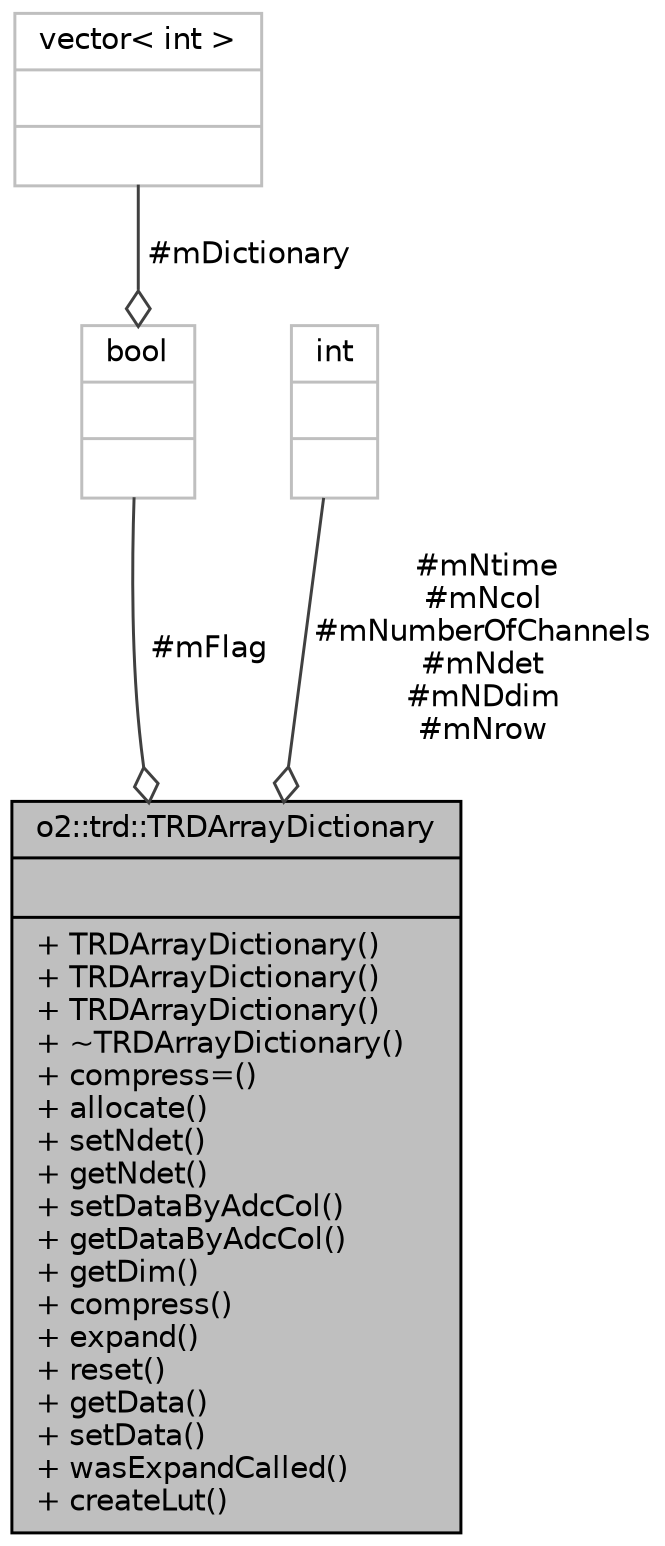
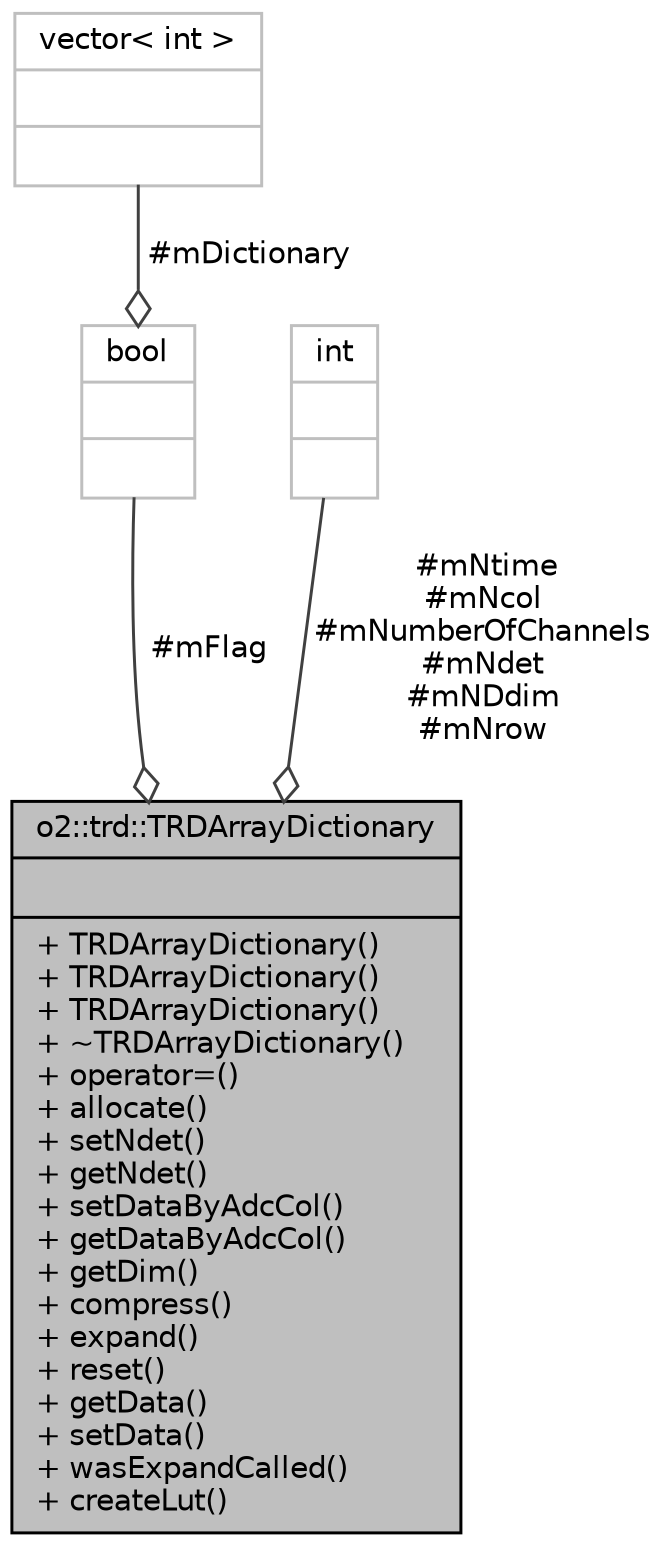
(147, 1076) -> (138, 1076)
